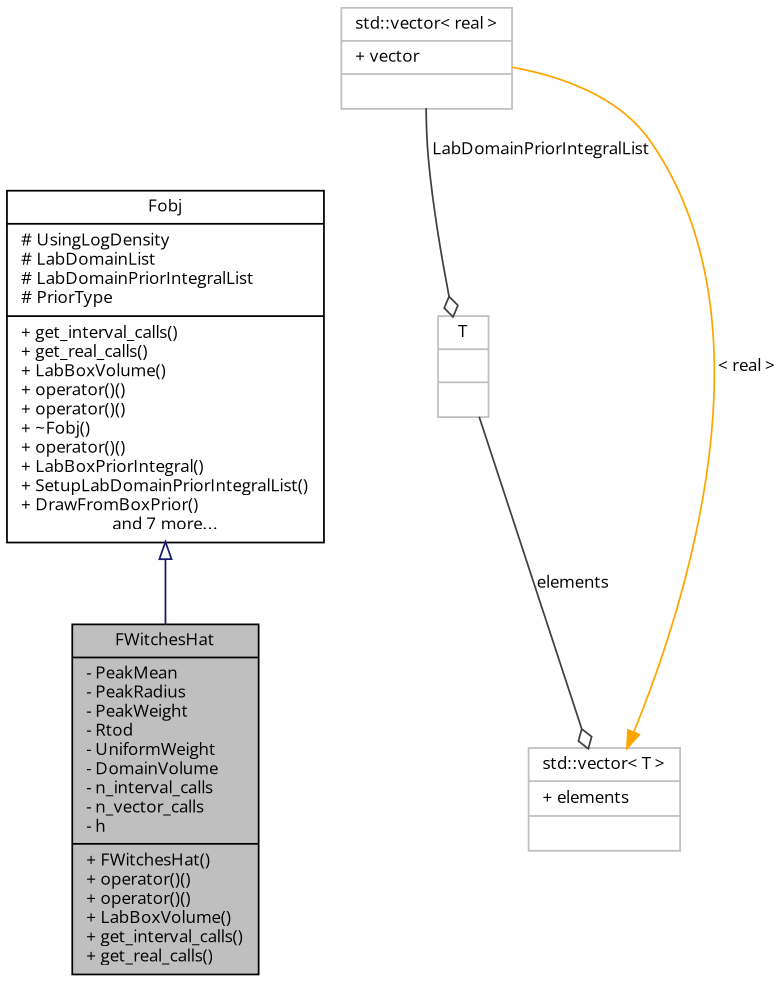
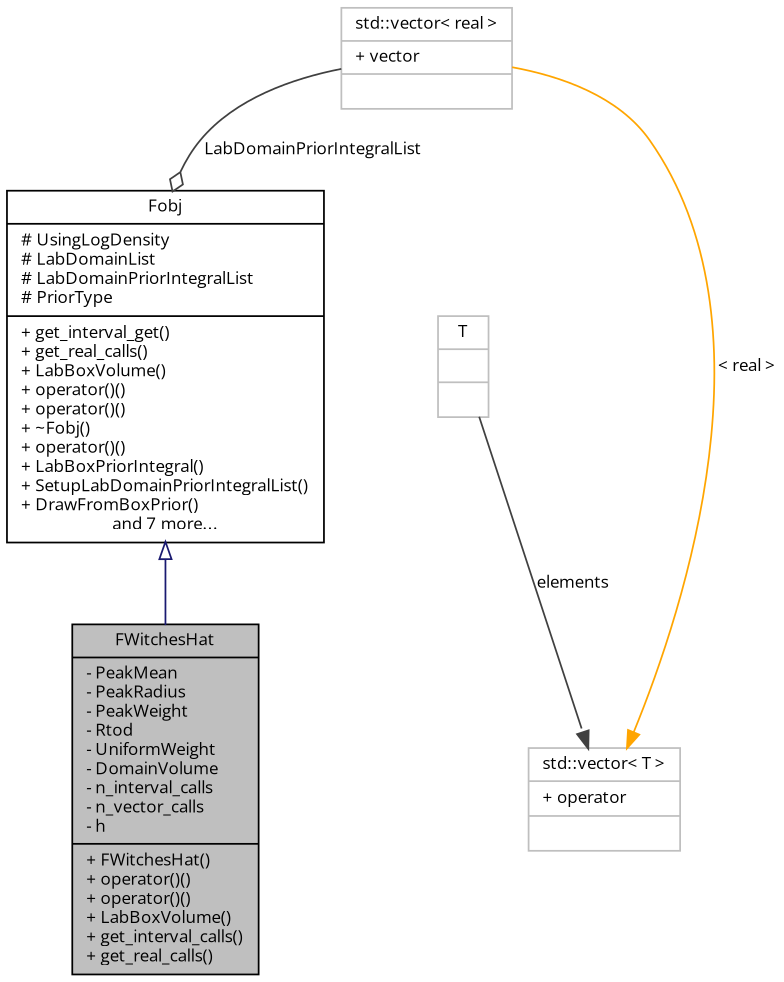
(433, 203) -> (248, 101)
(100, 333) -> (96, 333)
(530, 573) -> (530, 573)
(586, 798) -> (585, 798)
